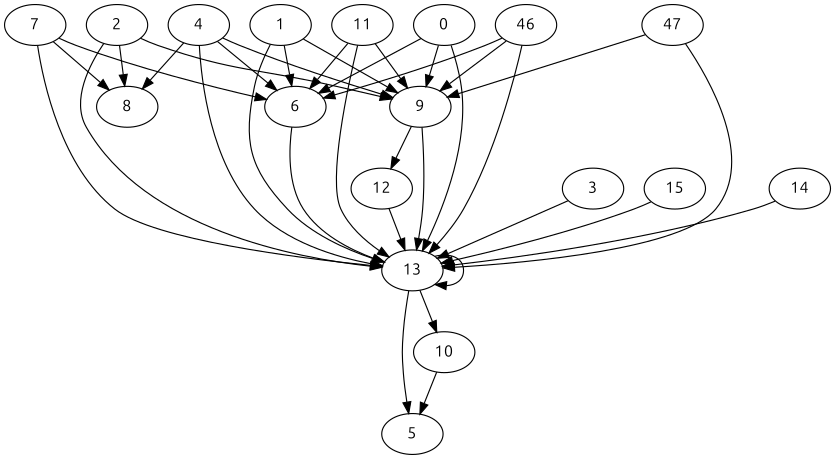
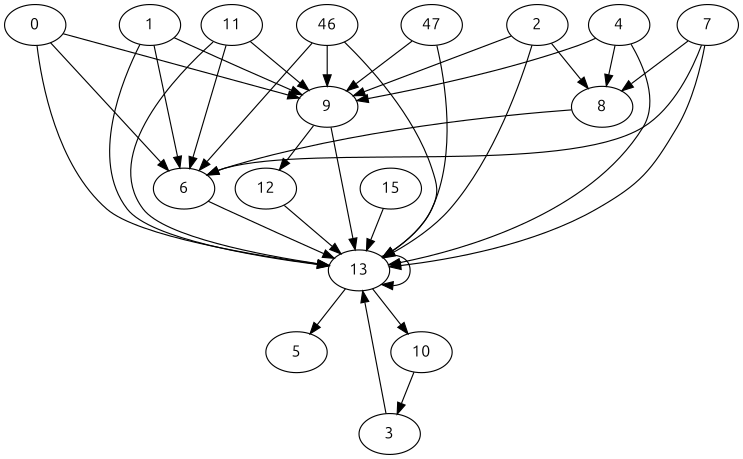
(240, 60) -> (393, 131)
(800, 189) -> none
(430, 388) -> (408, 388)
